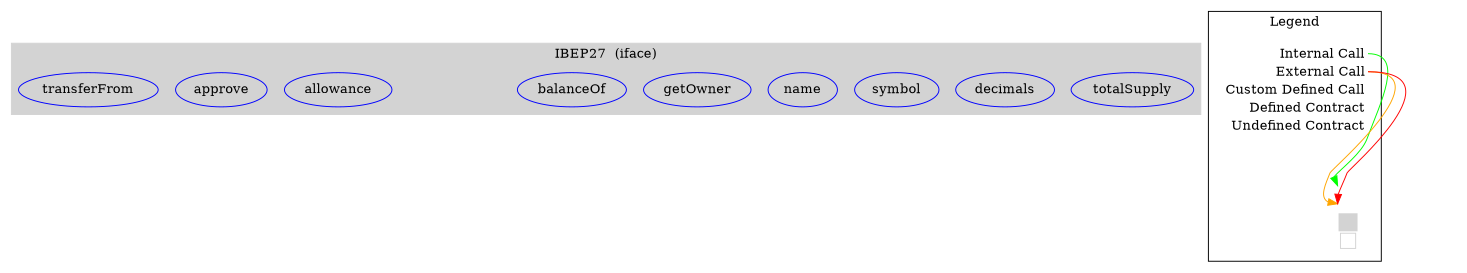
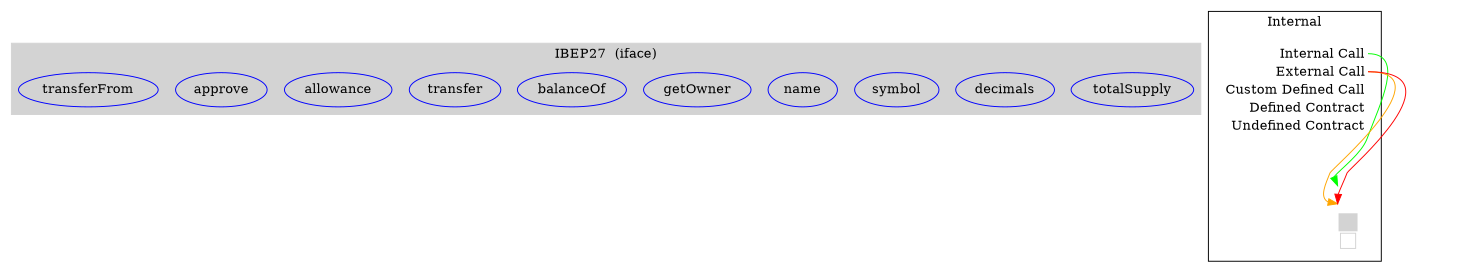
(1295, 22) -> (1295, 22)
none -> (455, 90)
